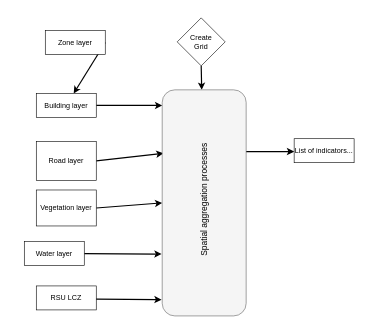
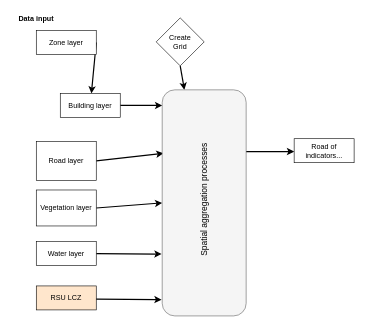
none -> (36, 18)
(75, 42) -> (66, 42)
(201, 42) -> (180, 42)
(66, 105) -> (90, 105)
(324, 151) -> (324, 151)
(54, 254) -> (66, 254)
(66, 298) -> (66, 298)
